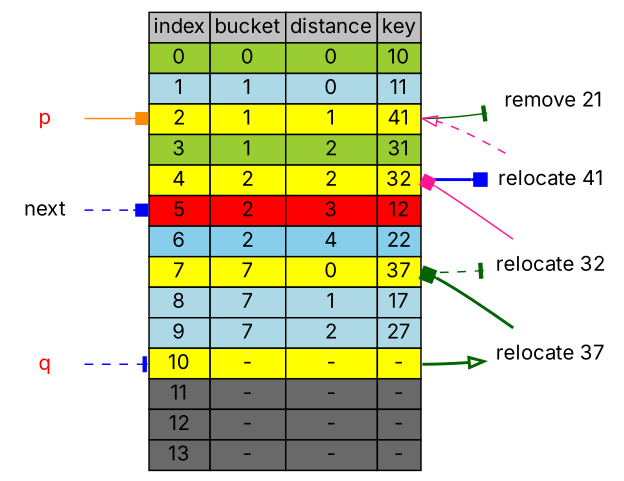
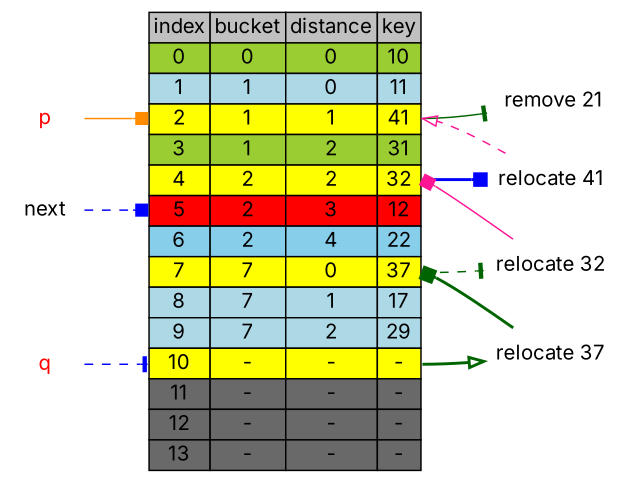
(399, 332) -> (399, 332)
